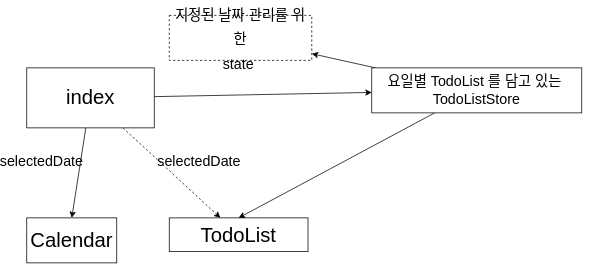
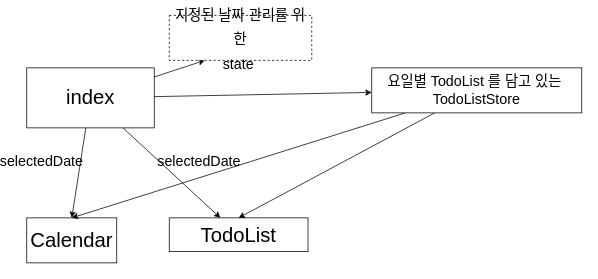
(345, 61) -> (241, 165)
none -> (177, 69)
(169, 171) -> (169, 171)
